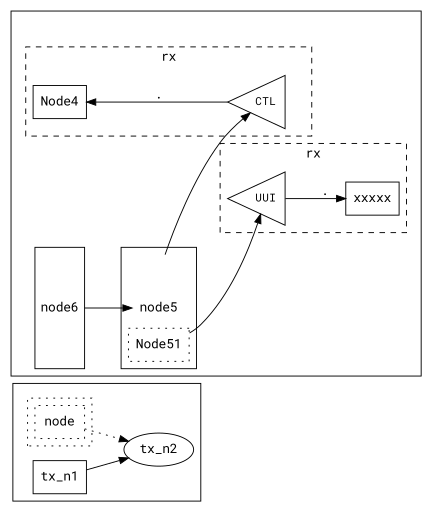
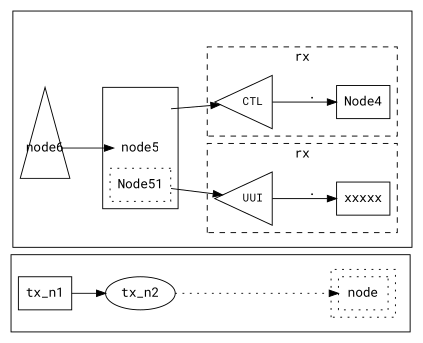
(60, 308) -> (45, 148)
(106, 435) -> (252, 293)
